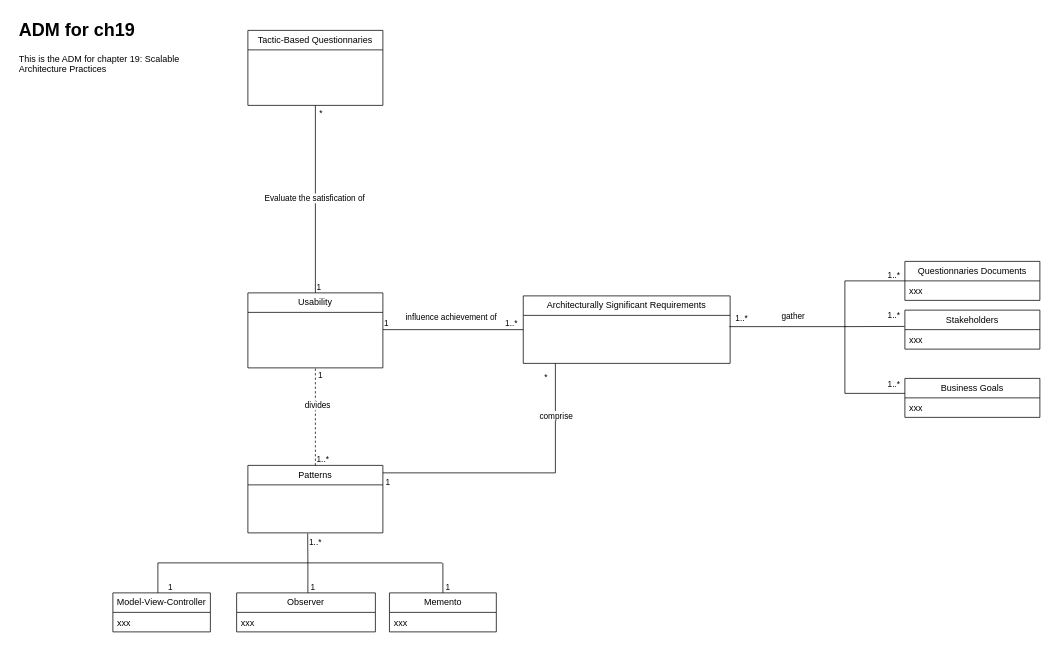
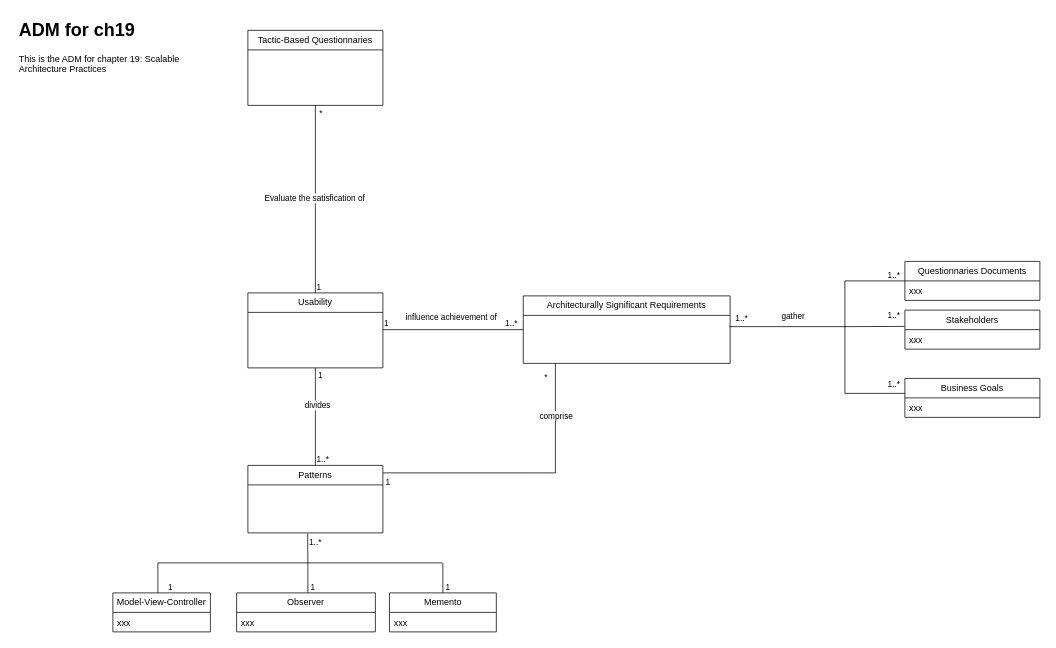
(315, 436) -> (315, 436)
